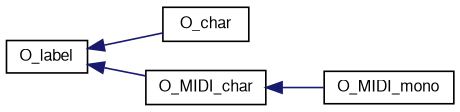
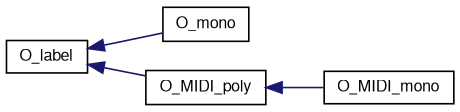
(206, 24) -> (206, 24)
(206, 88) -> (206, 88)
